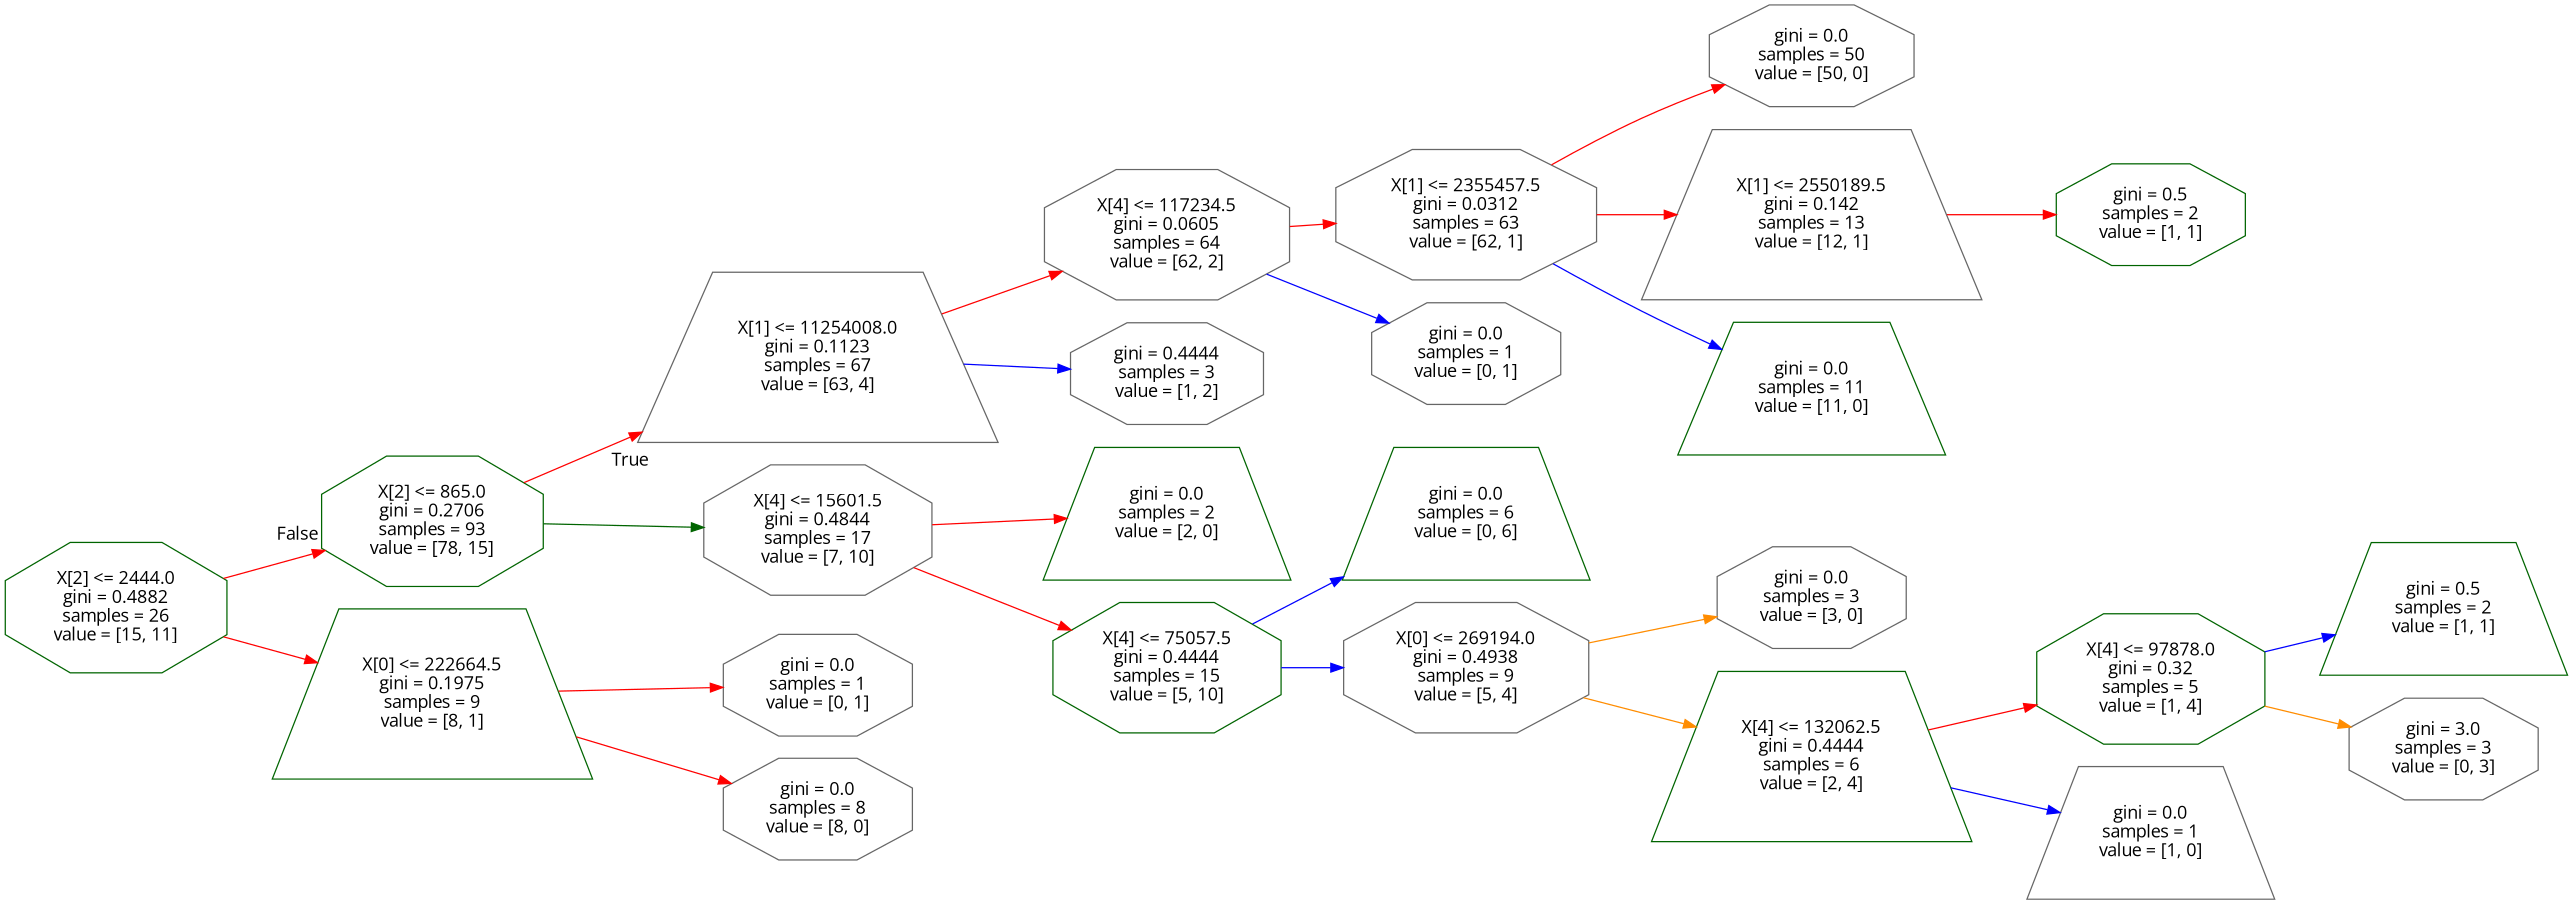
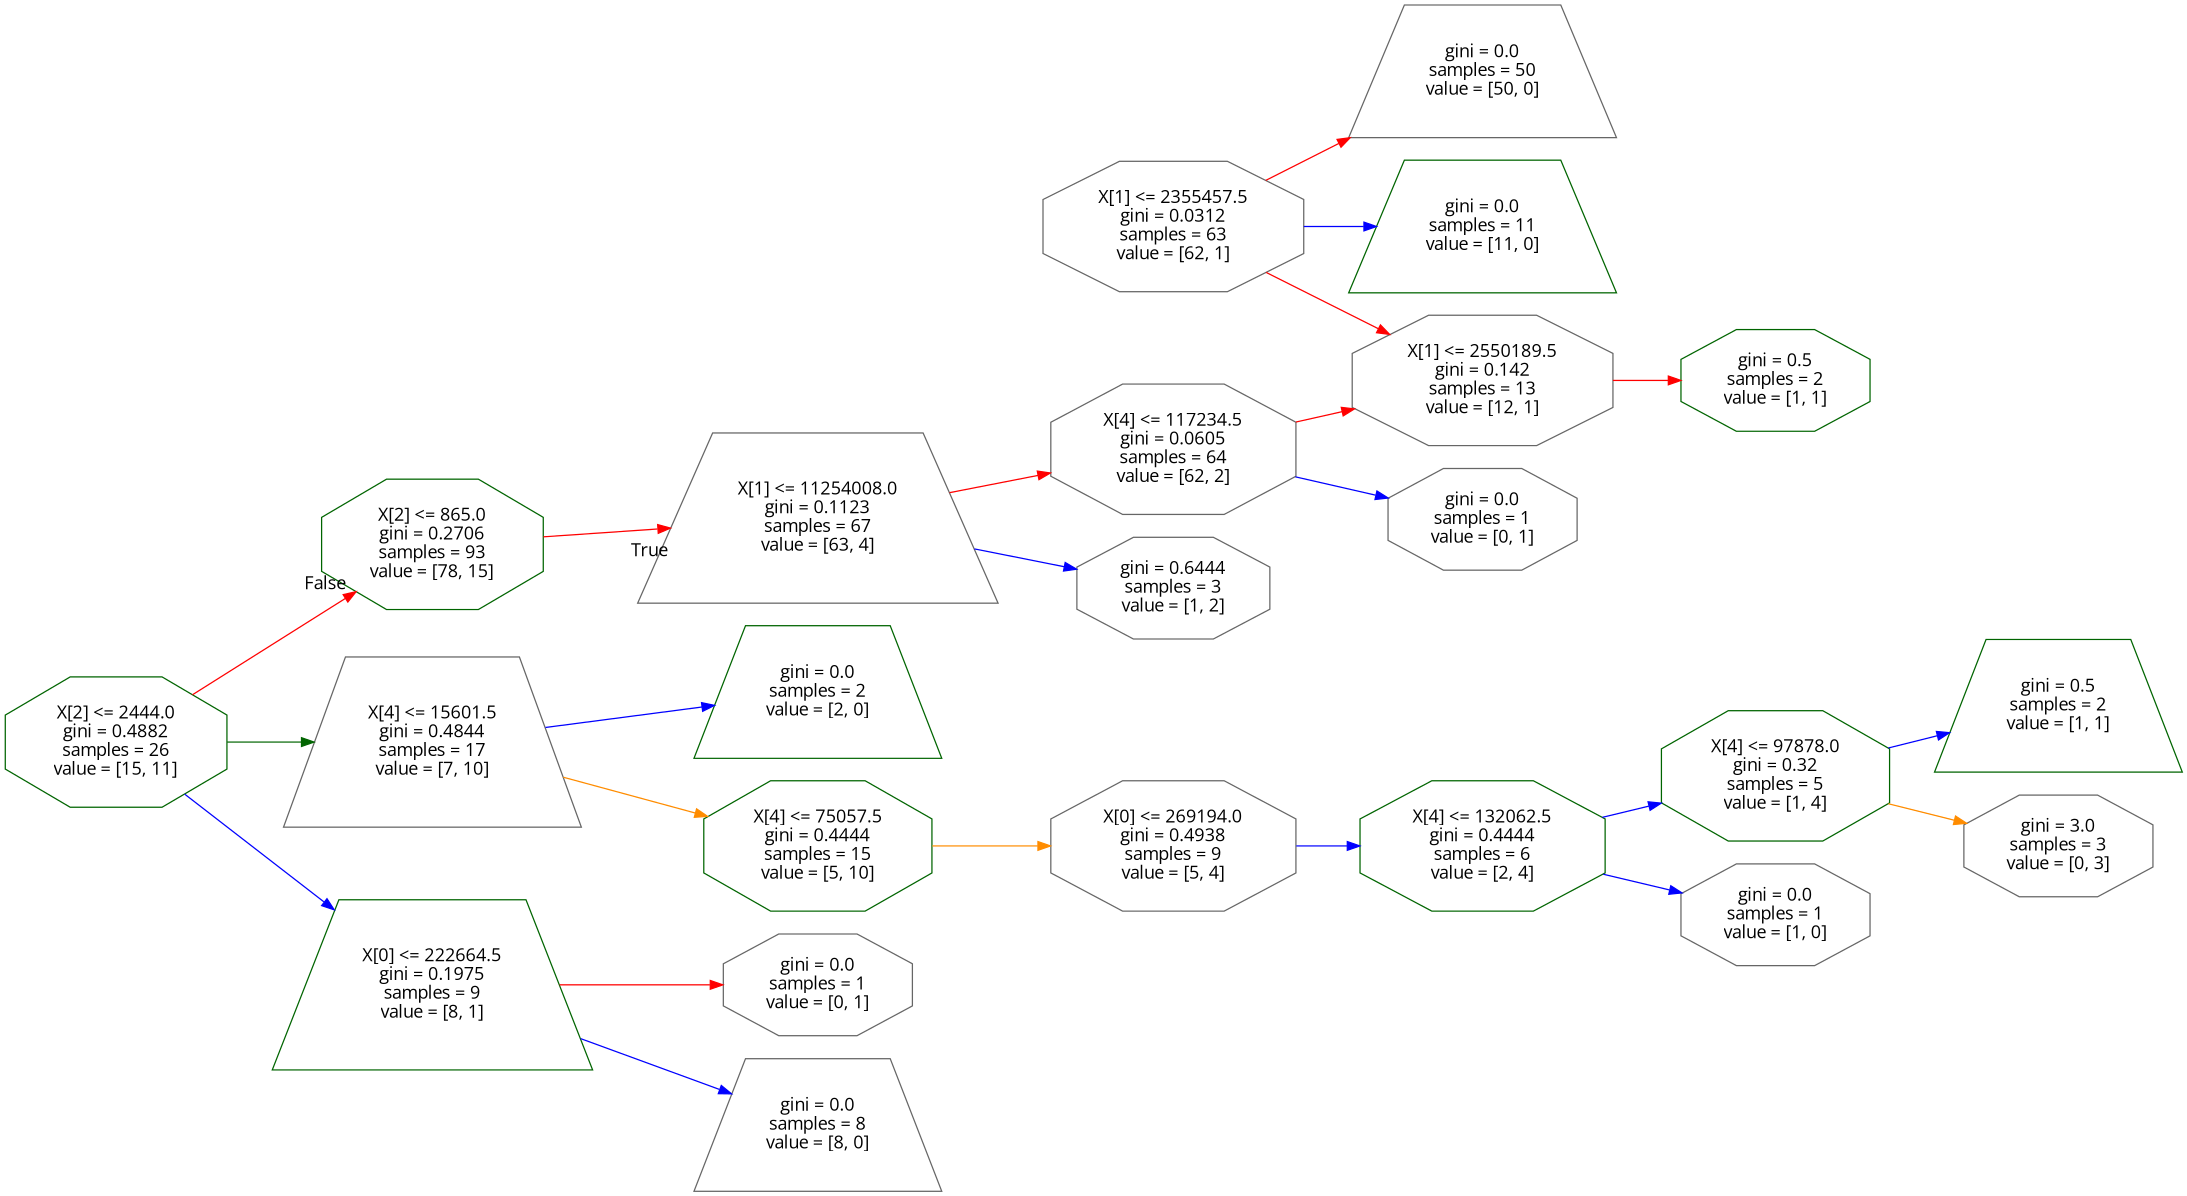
(1812, 56) -> (1483, 71)
(1812, 215) -> (1483, 380)
(1307, 225) -> (1319, 417)
(1167, 374) -> (1173, 588)
(1466, 514) -> none
(993, 522) -> (624, 717)
(617, 525) -> (264, 742)
(818, 530) -> (432, 742)
(987, 597) -> (629, 795)
(1812, 598) -> none
(264, 648) -> (254, 848)
(1306, 668) -> (985, 846)
(1634, 711) -> (1322, 846)
(1976, 719) -> (1626, 812)
(1812, 757) -> (1483, 846)
(648, 758) -> (650, 1064)
(818, 809) -> (818, 1125)
(2151, 833) -> (1775, 915)
